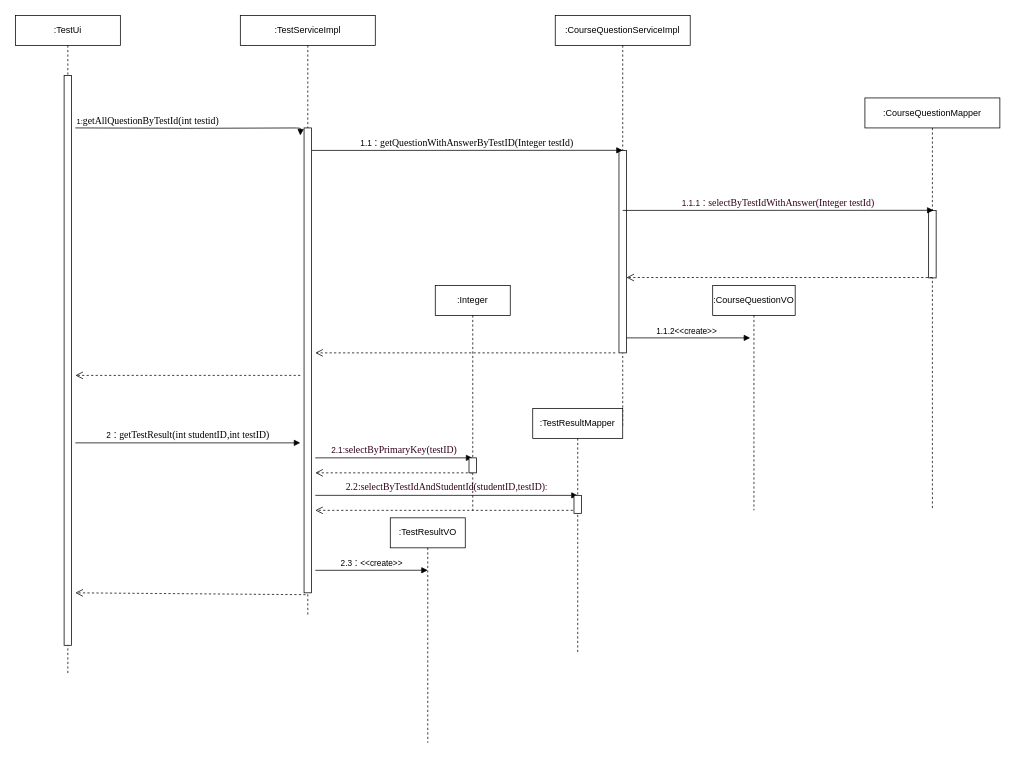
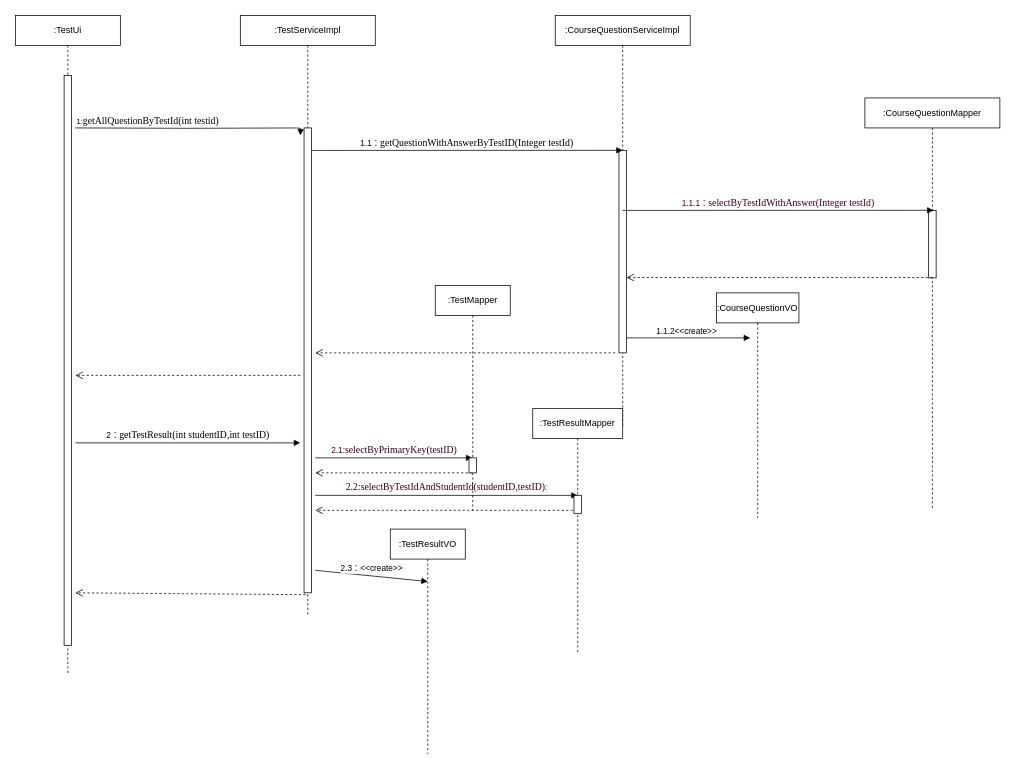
(473, 300) -> (473, 300)
(754, 398) -> (758, 405)
(428, 630) -> (428, 642)
